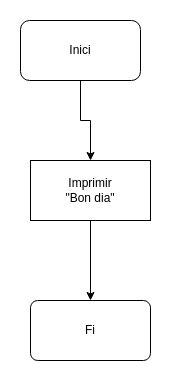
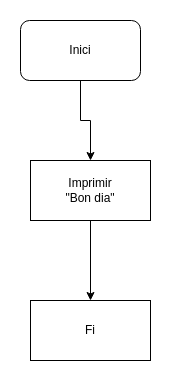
(91, 331) -> (91, 331)
